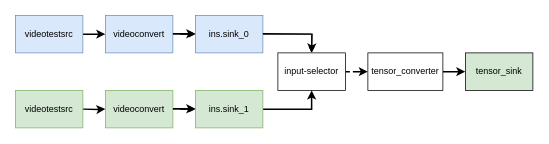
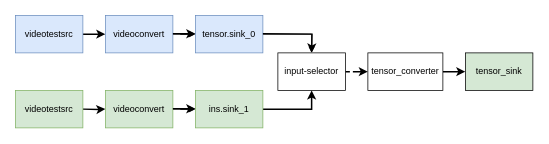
(229, 34) -> (229, 34)
